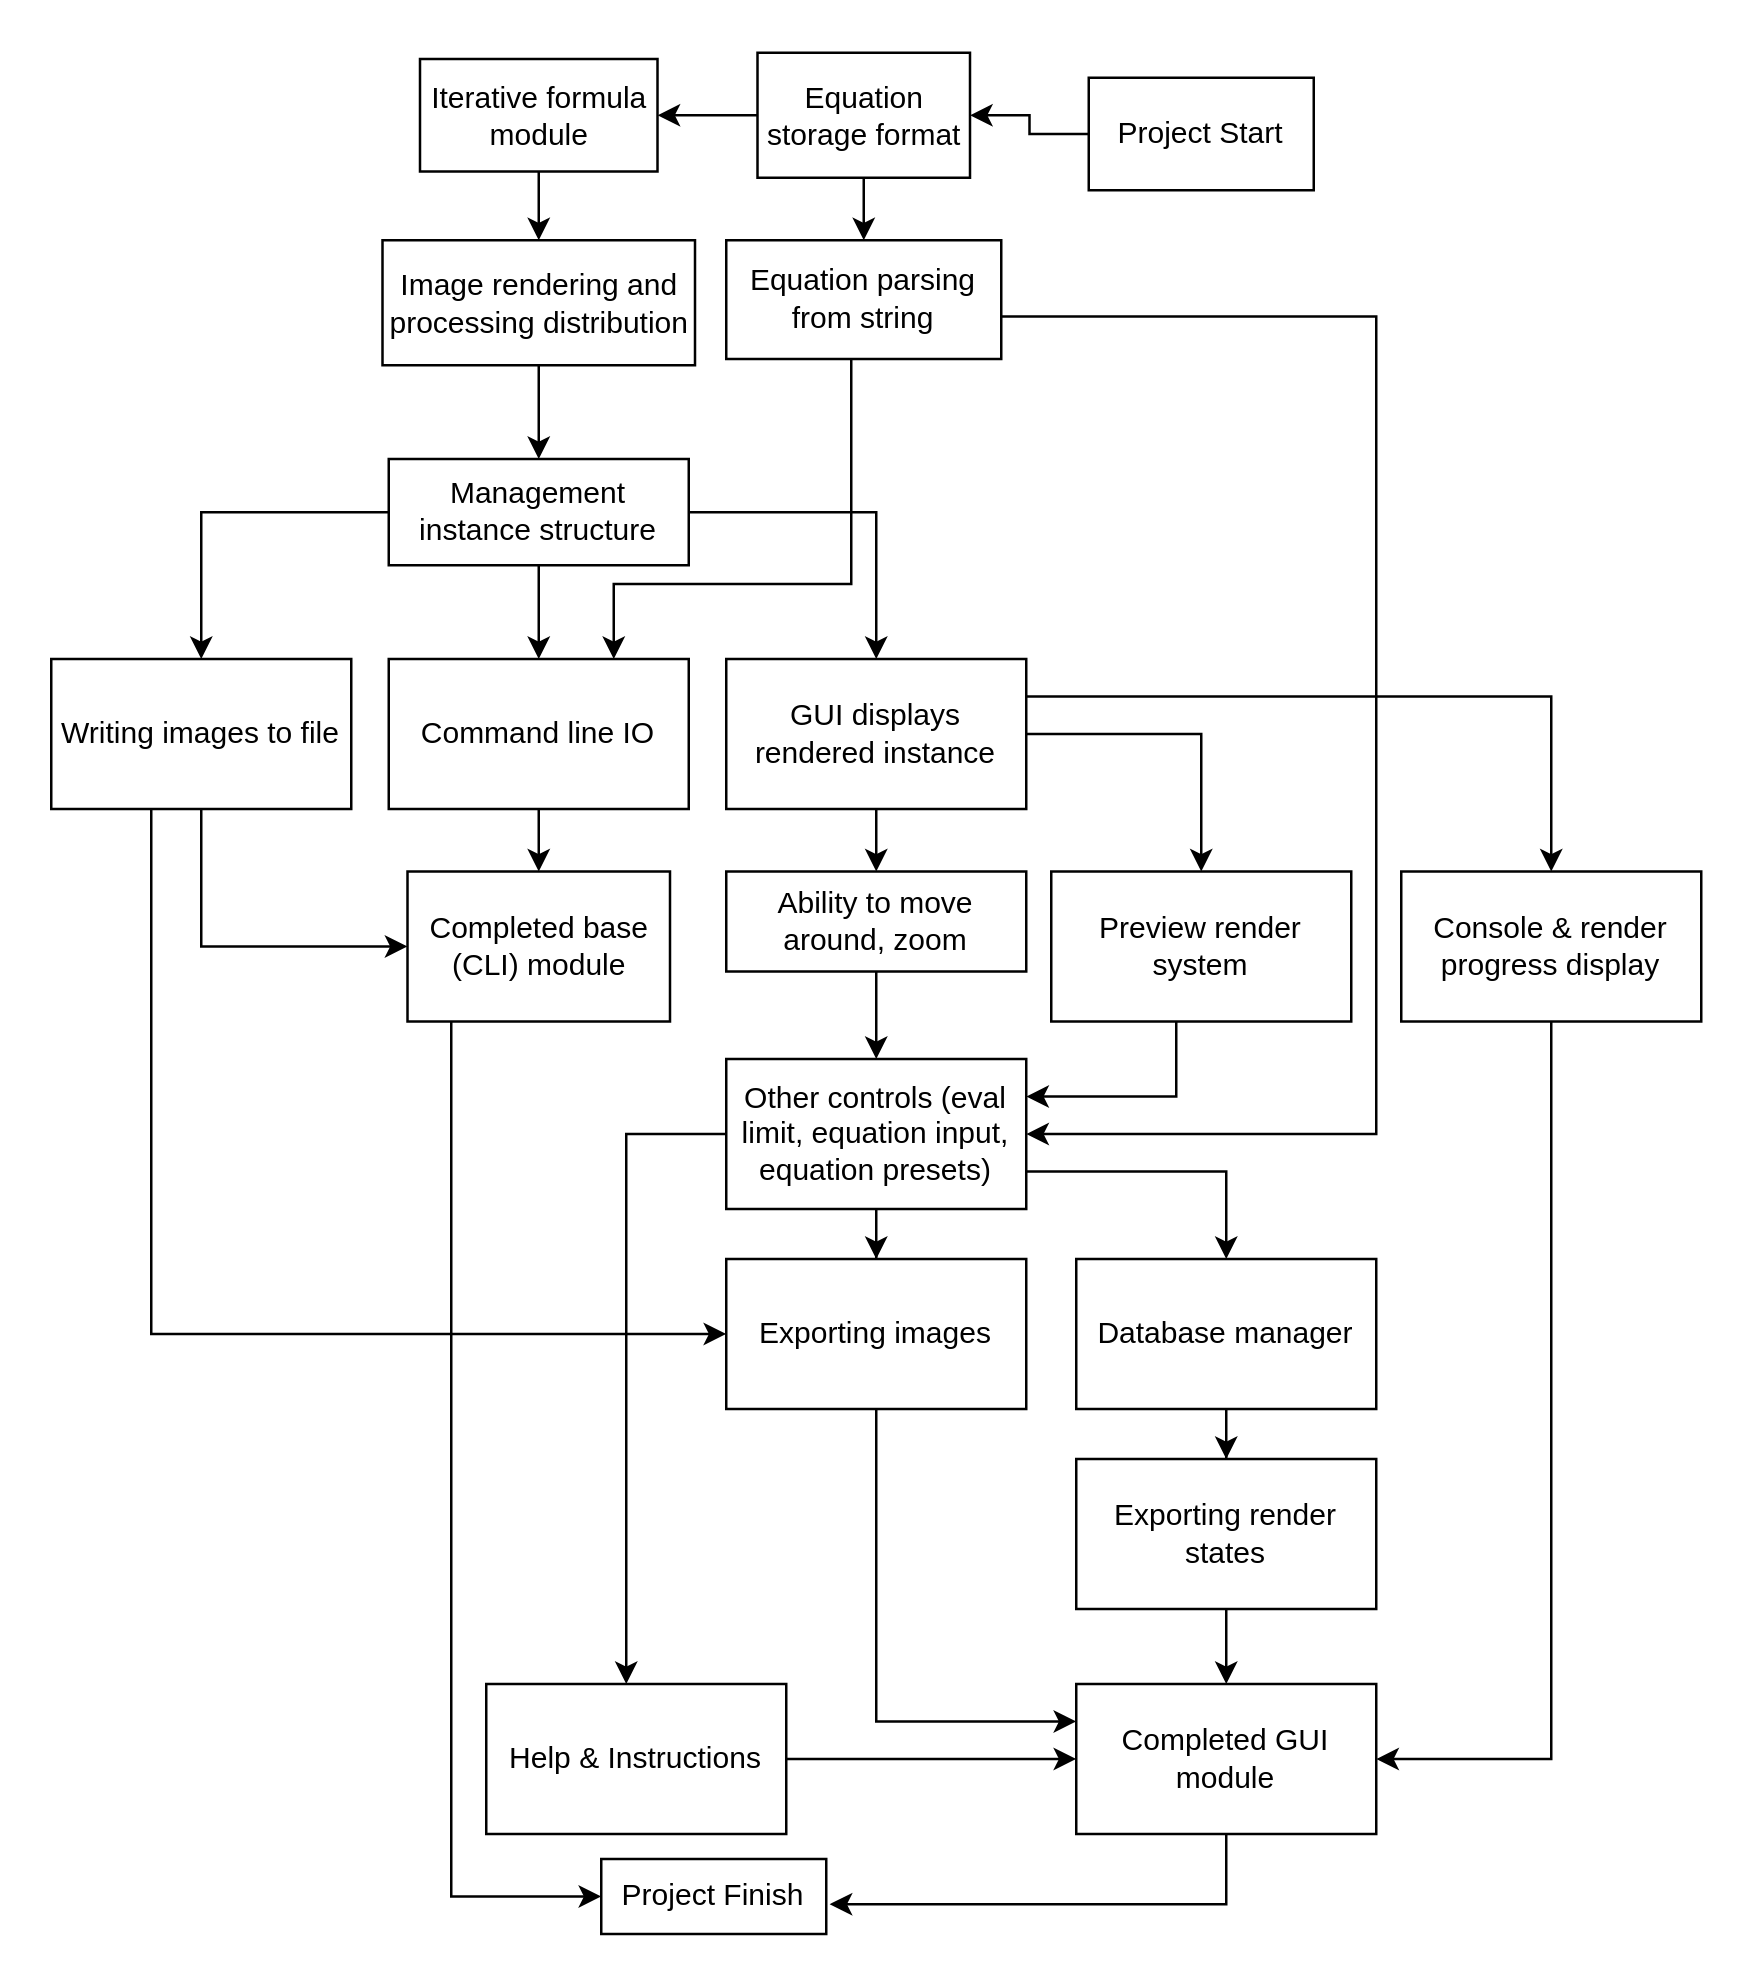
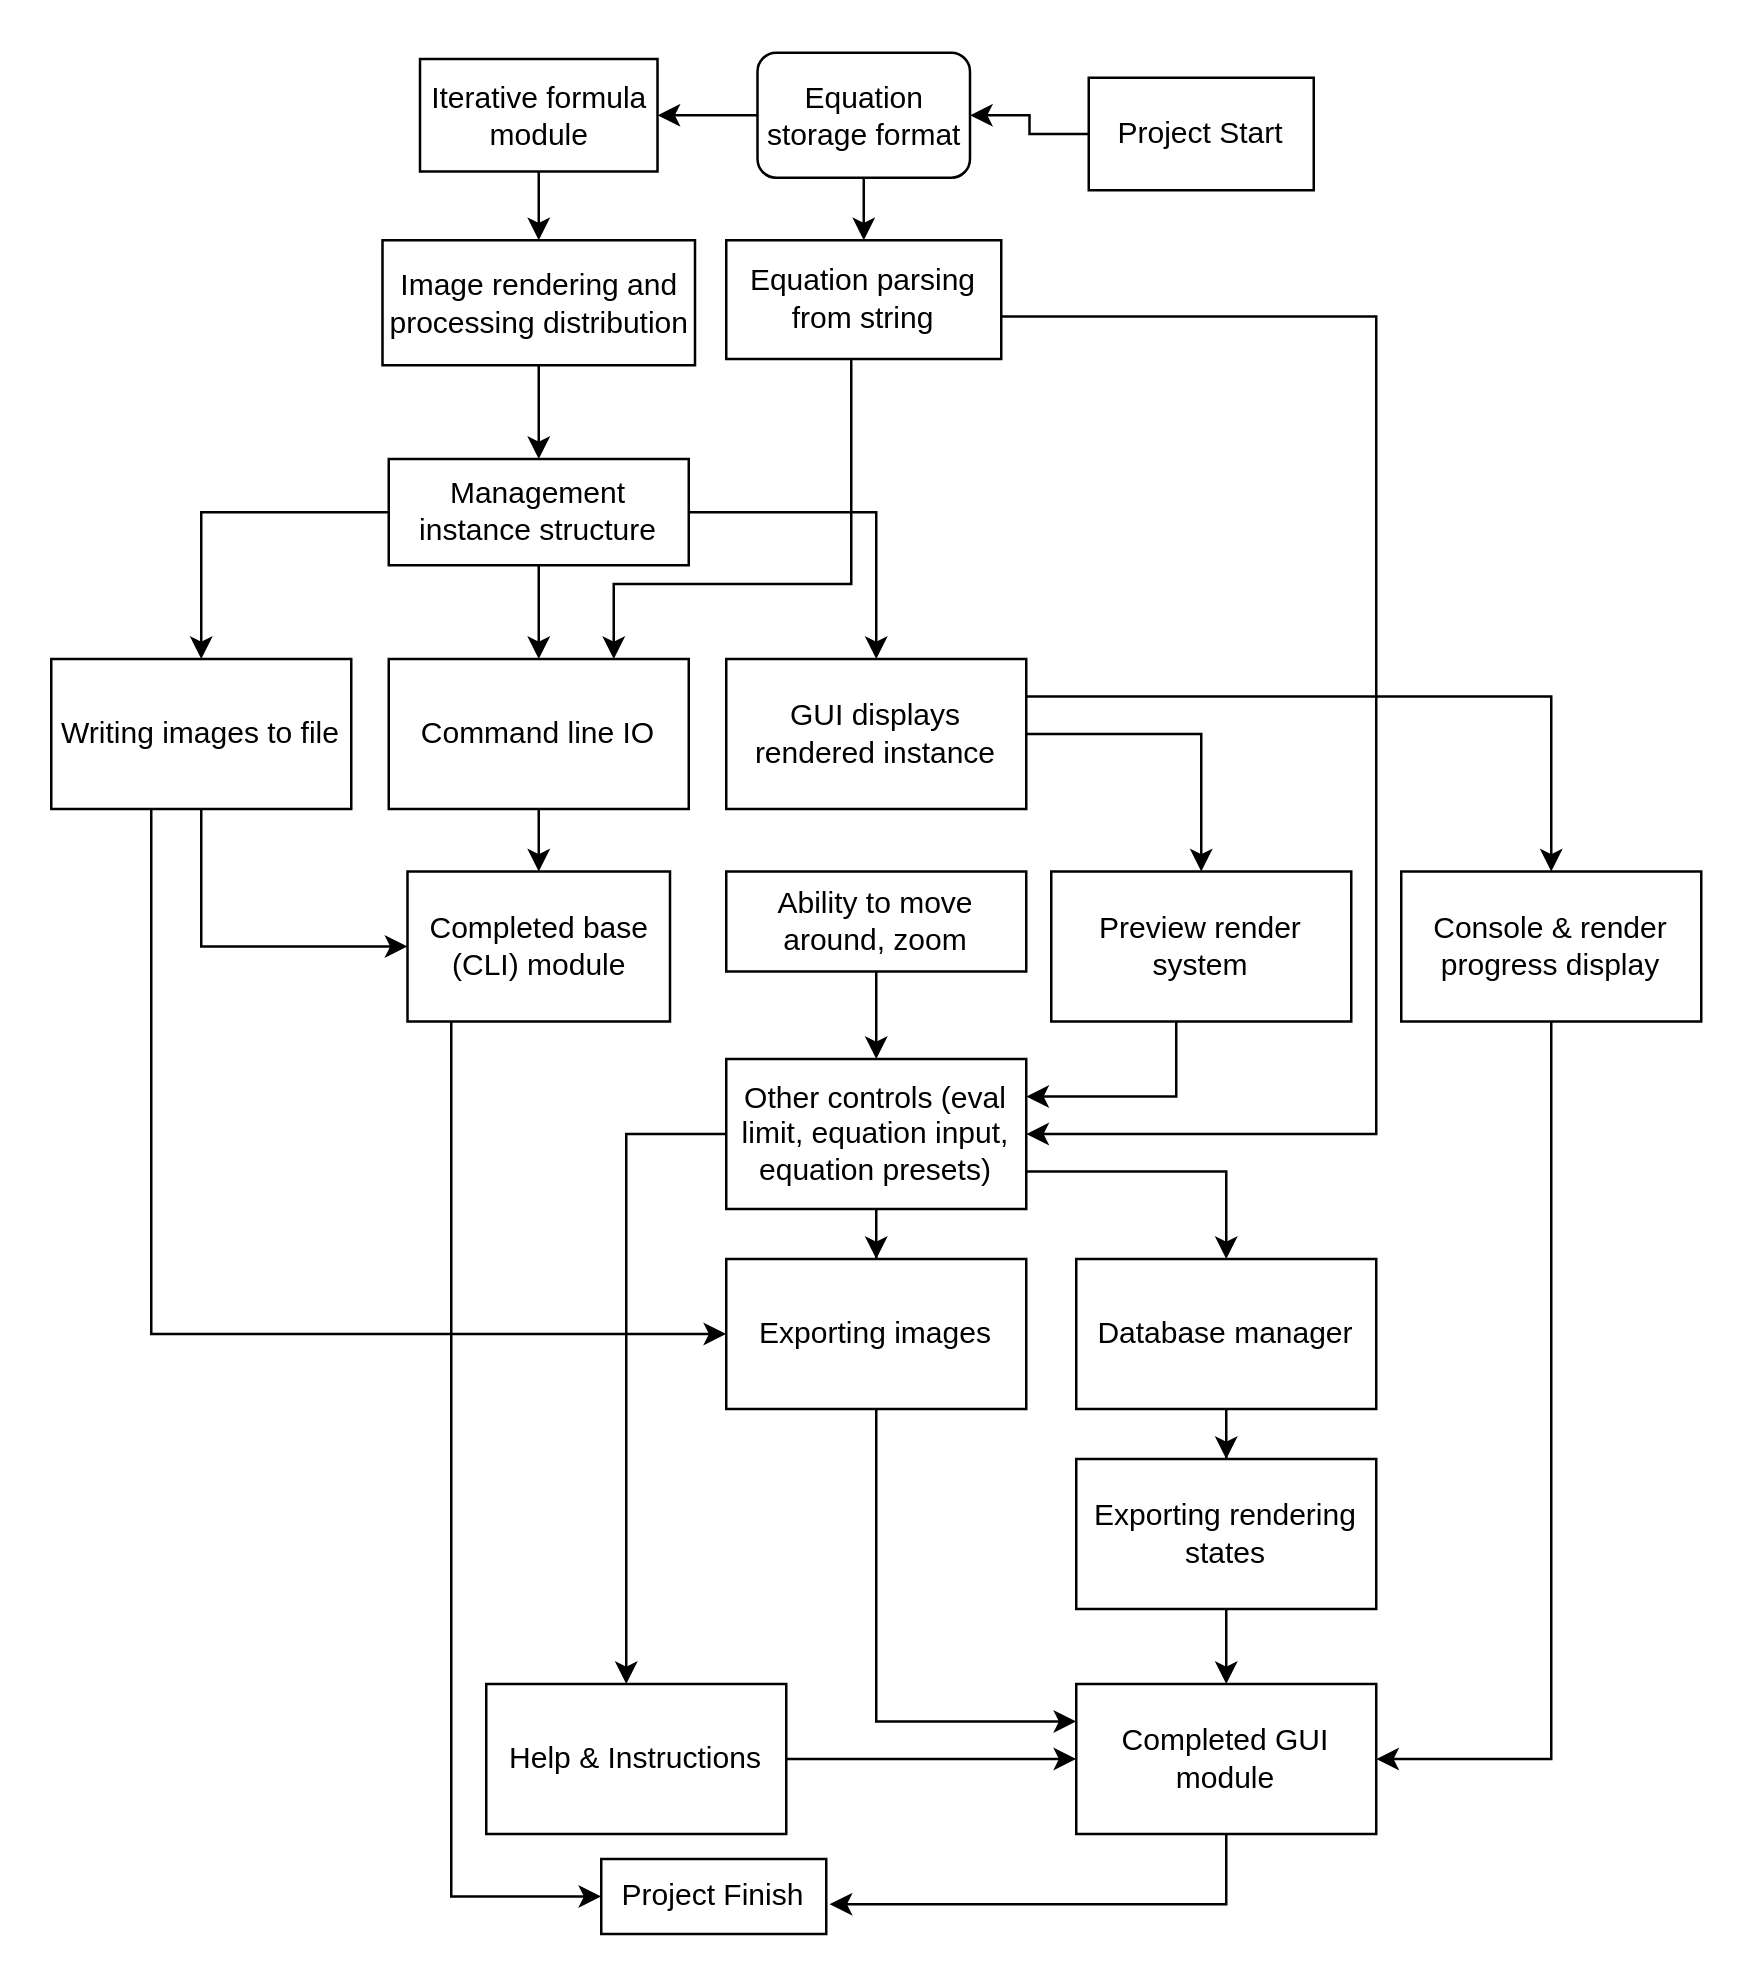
(864, 115) -> (864, 115)
(876, 849) -> none
(1226, 1534) -> (1226, 1534)
